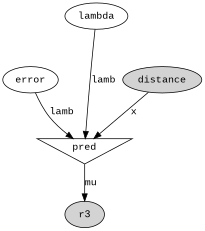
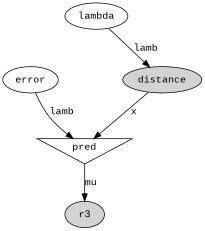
(90, 80) -> (126, 45)
